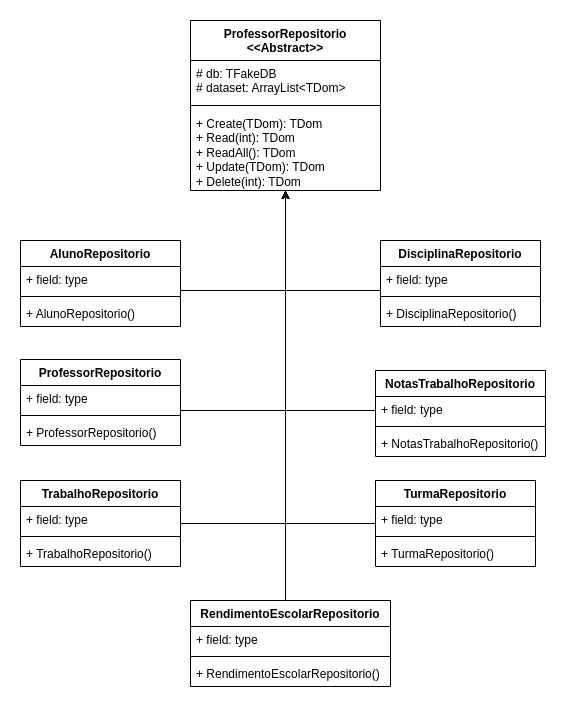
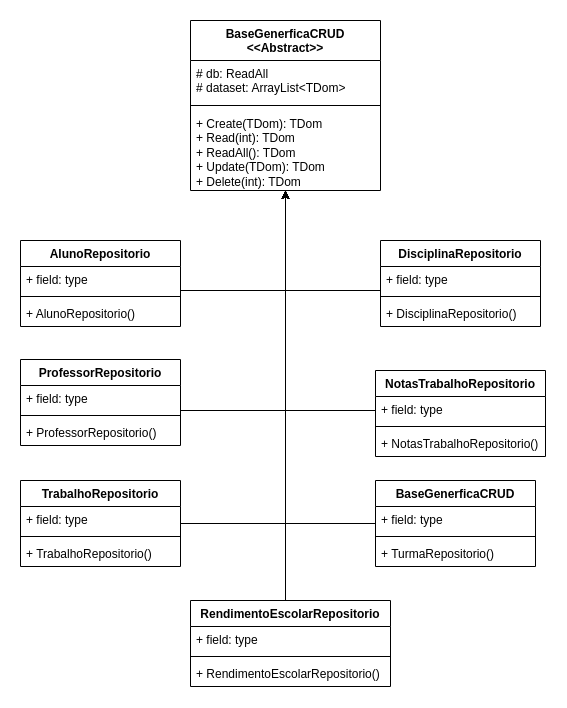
(286, 42) -> (286, 42)
(278, 82) -> (278, 82)
(456, 495) -> (456, 495)
